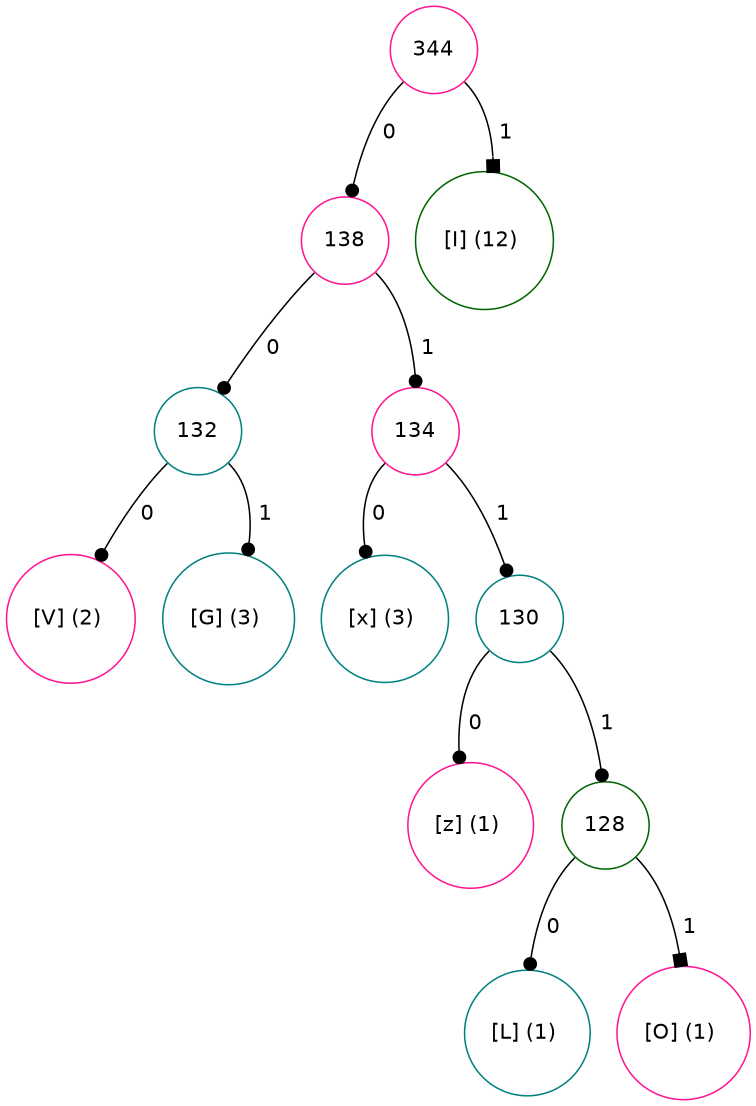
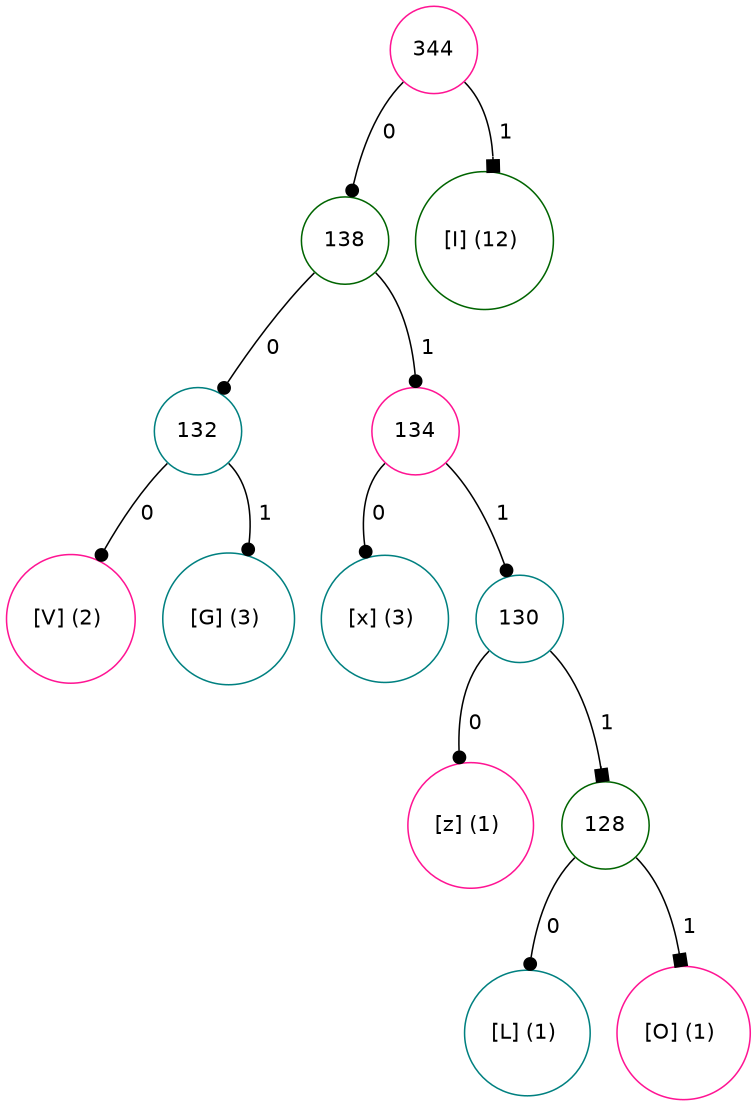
(345, 241) -> (345, 241)
(585, 706) -> (585, 706)
